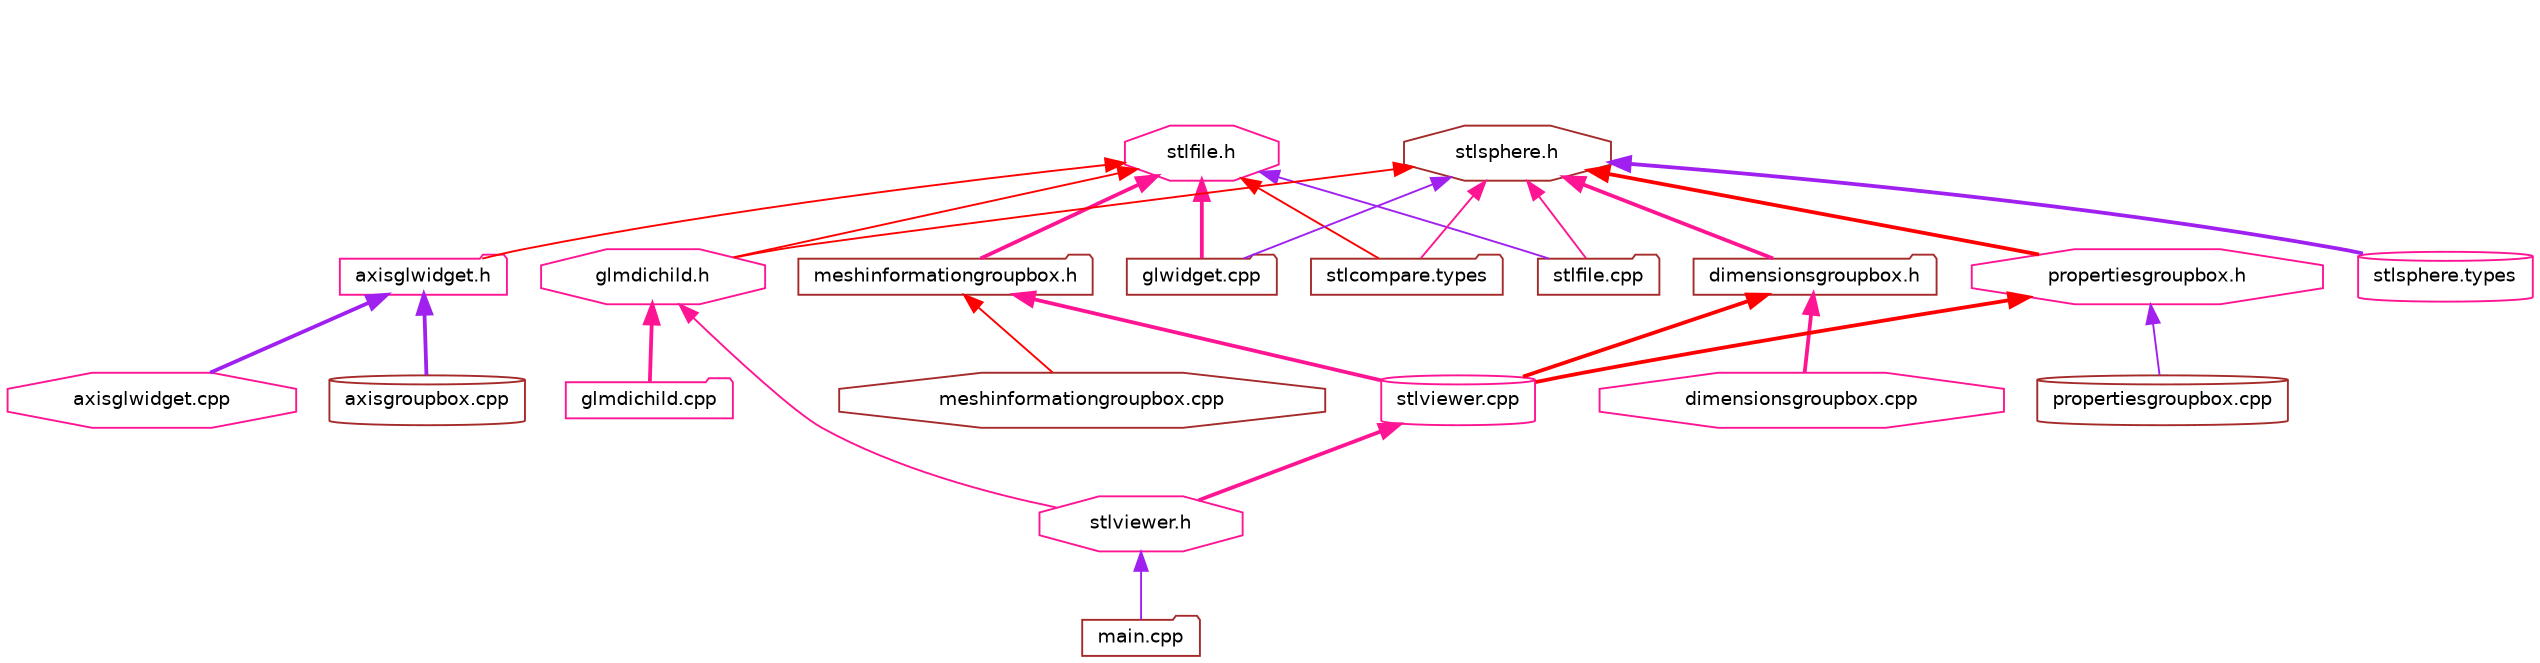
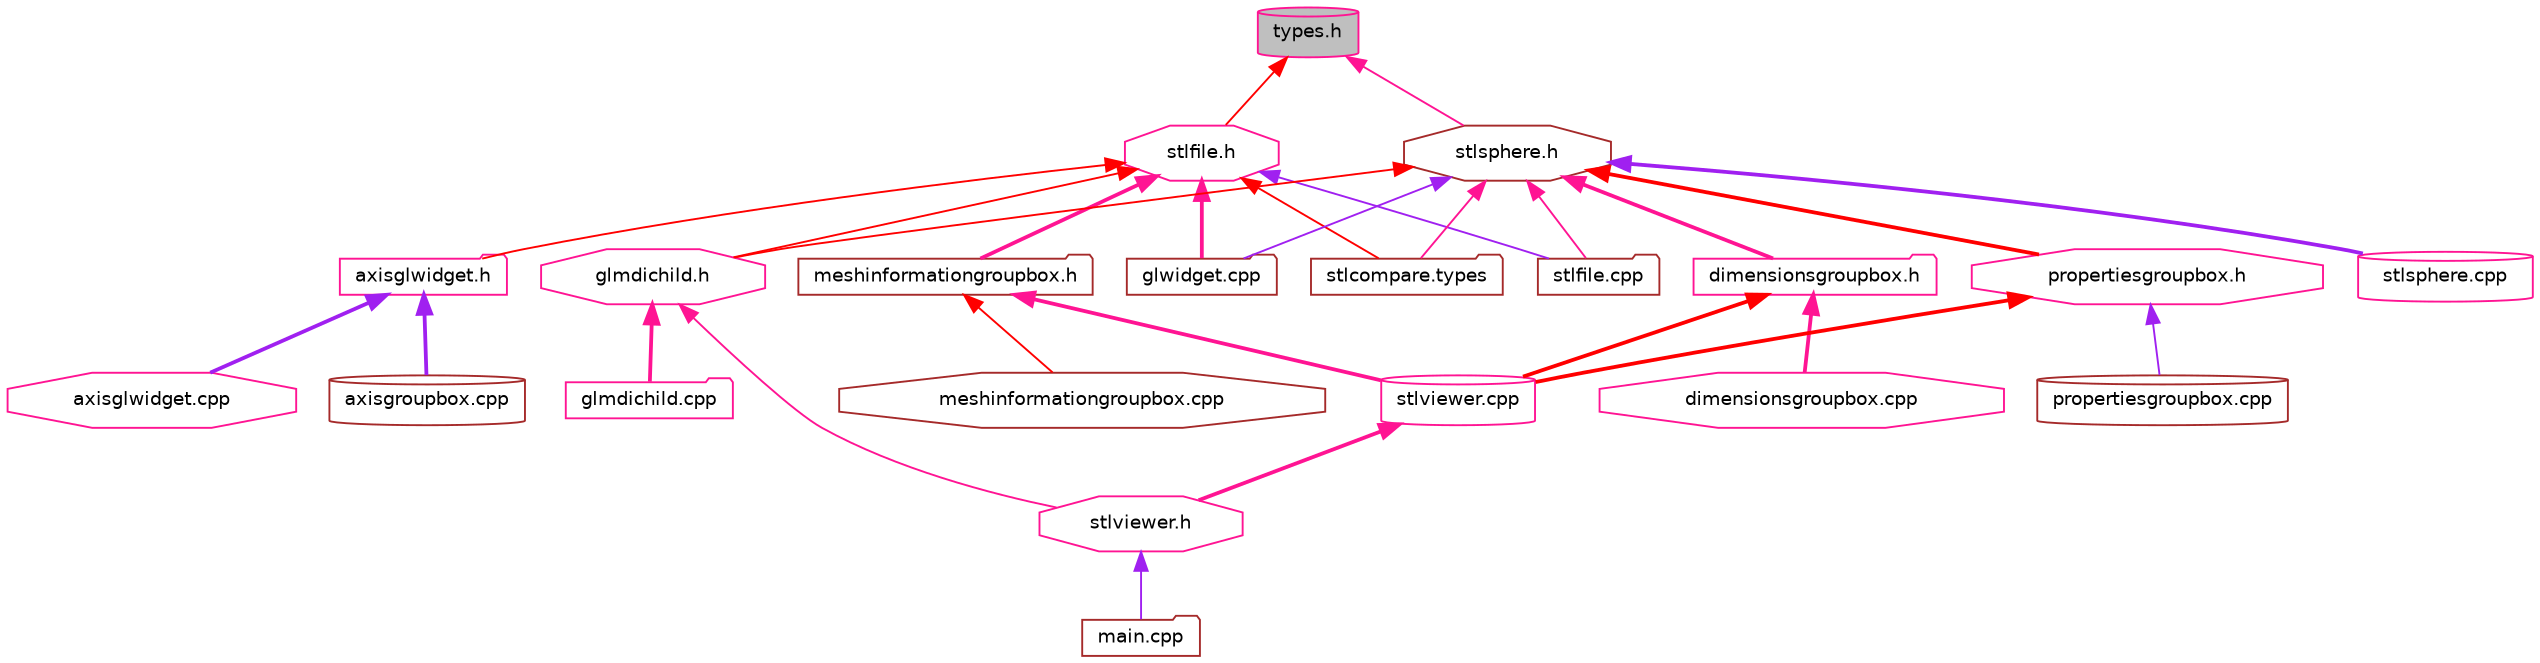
none -> (1308, 32)
(1815, 277) -> (1815, 277)
(2445, 277) -> (2445, 277)
